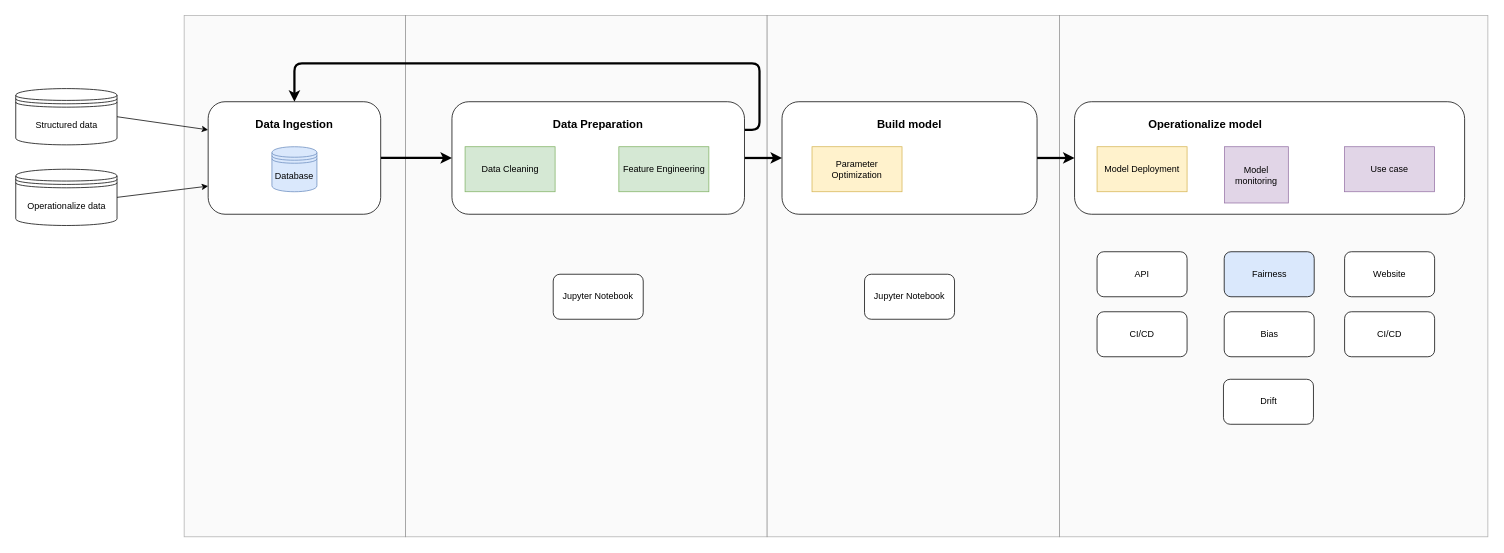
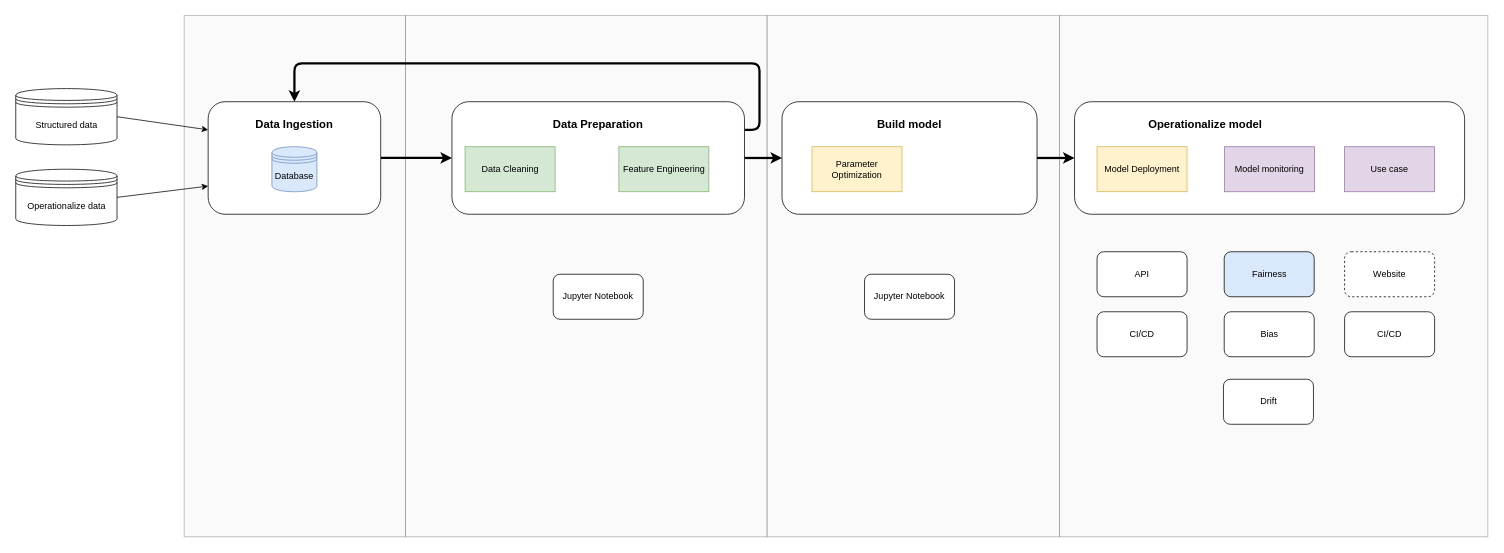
(1256, 175) -> (1269, 169)
(1389, 274) -> (1389, 274)
